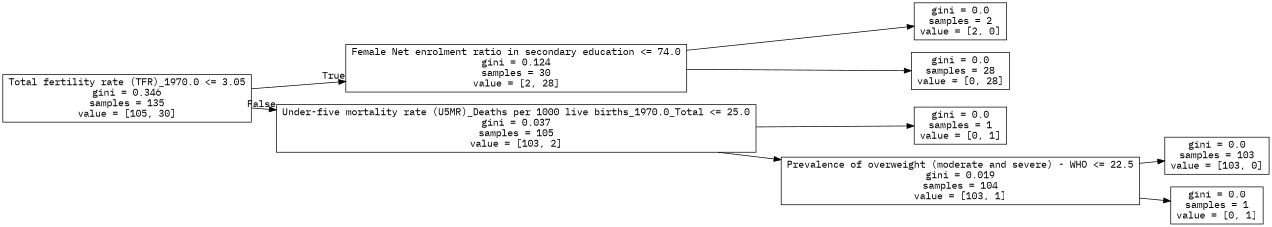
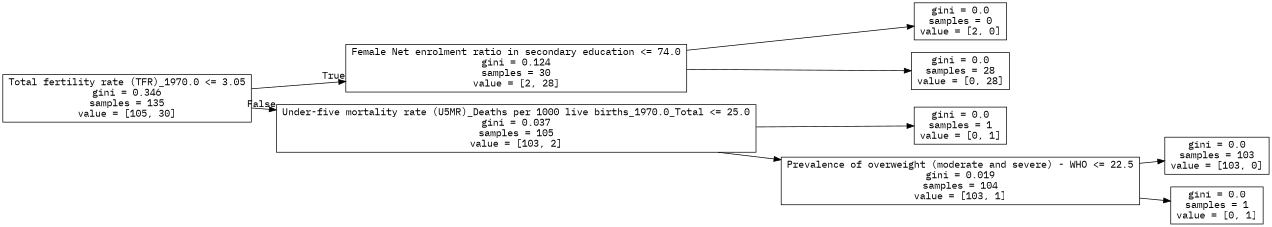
(960, 21) -> (960, 21)
